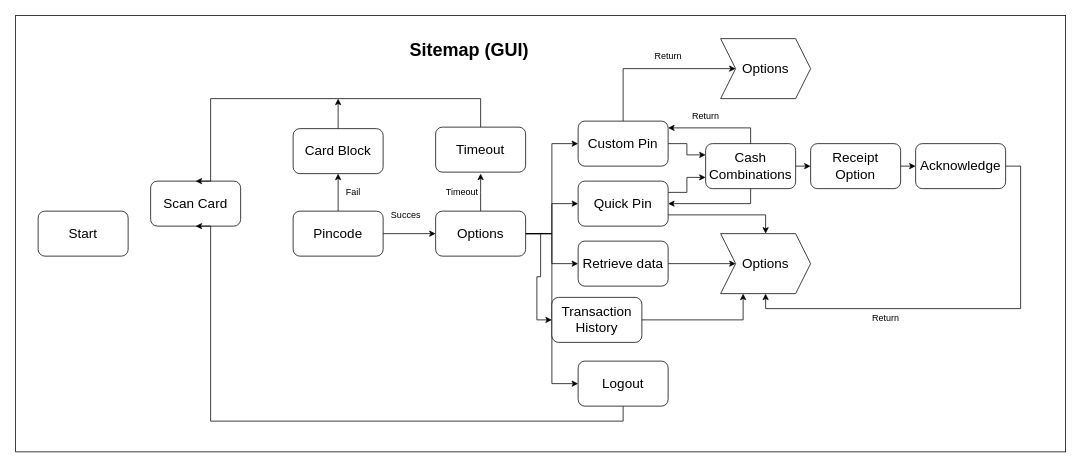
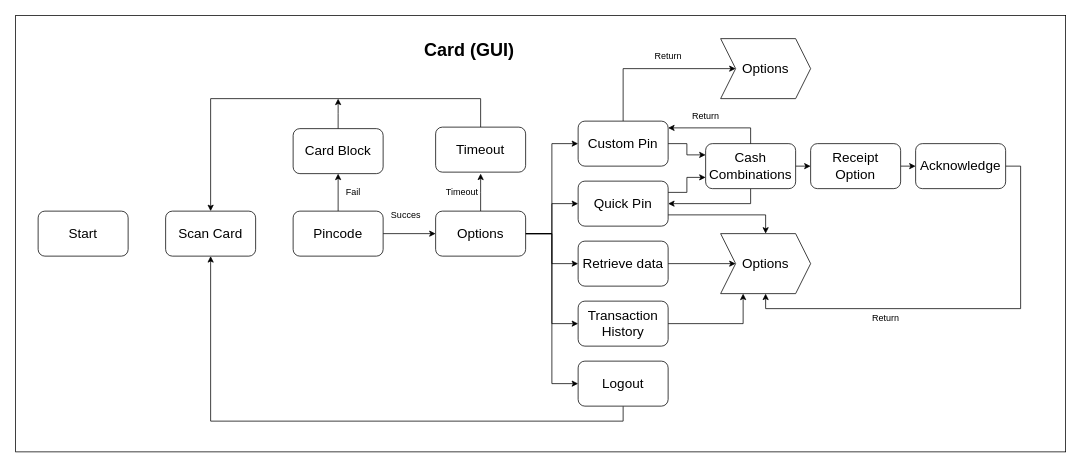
(469, 50) -> (469, 50)
(195, 204) -> (210, 234)
(597, 320) -> (623, 324)
